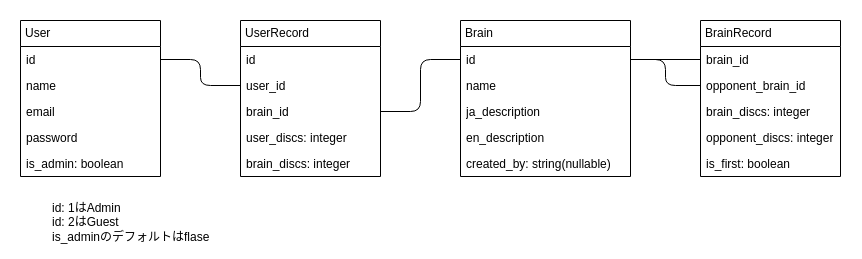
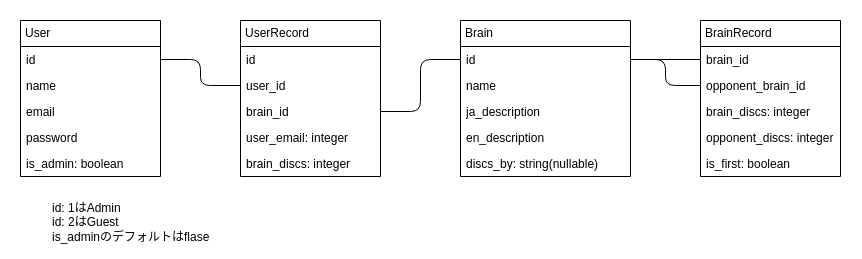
(304, 139) -> (303, 139)
(547, 172) -> (543, 165)
